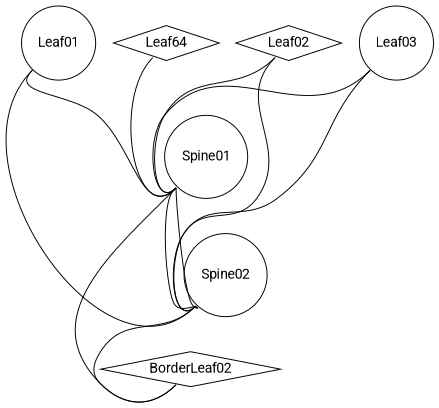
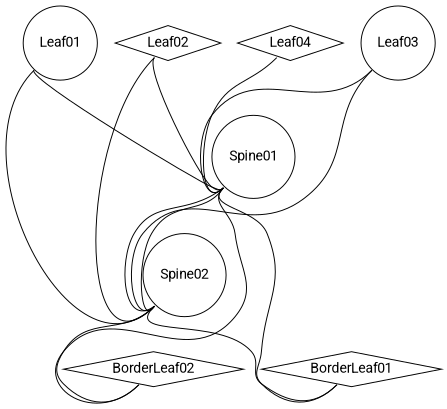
(166, 43) -> (290, 43)
none -> (352, 369)
